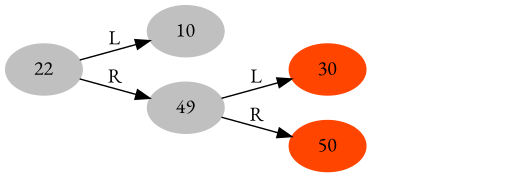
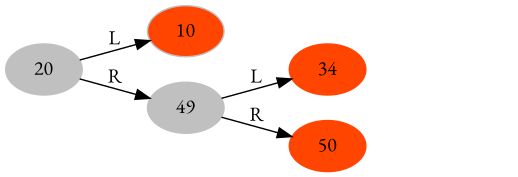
(186, 31) -> (186, 31)
(44, 69) -> (44, 69)
(328, 69) -> (328, 69)
